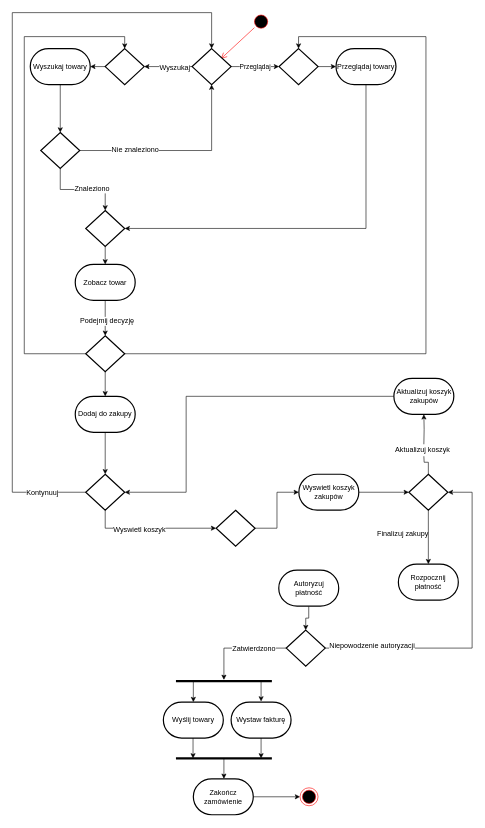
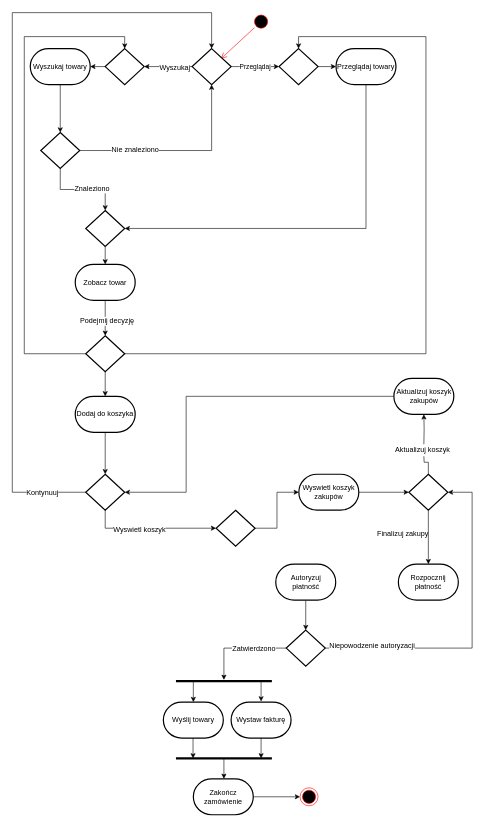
(105, 414) -> (105, 414)
(309, 588) -> (306, 582)
